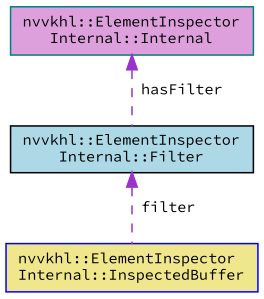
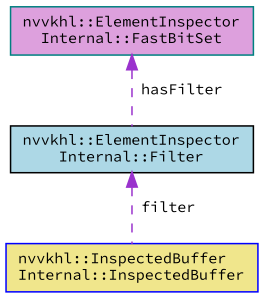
(132, 31) -> (132, 31)
(132, 268) -> (132, 268)
